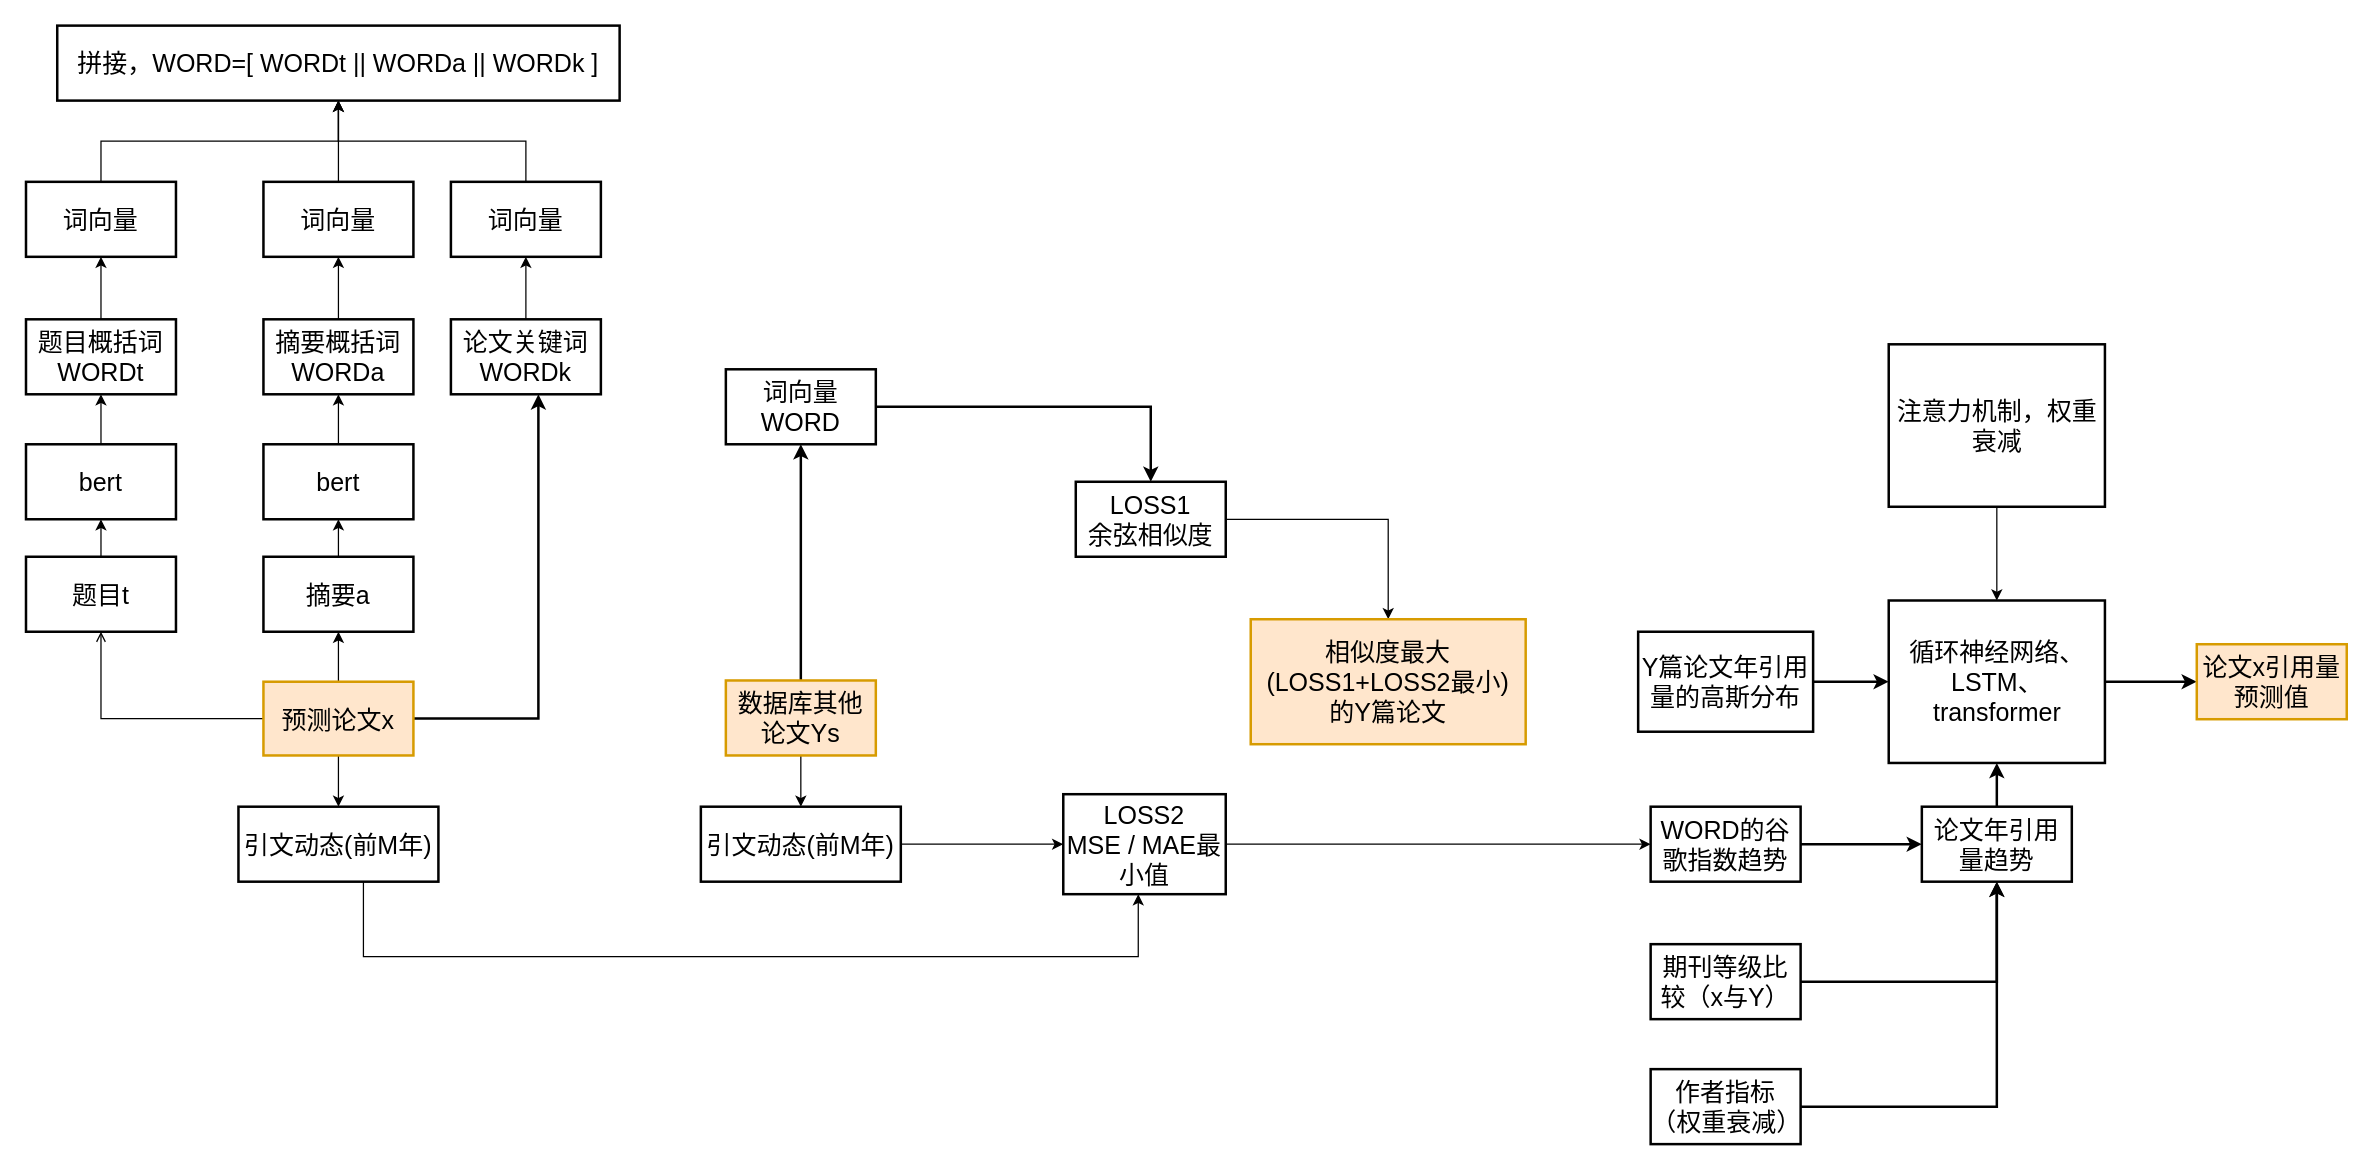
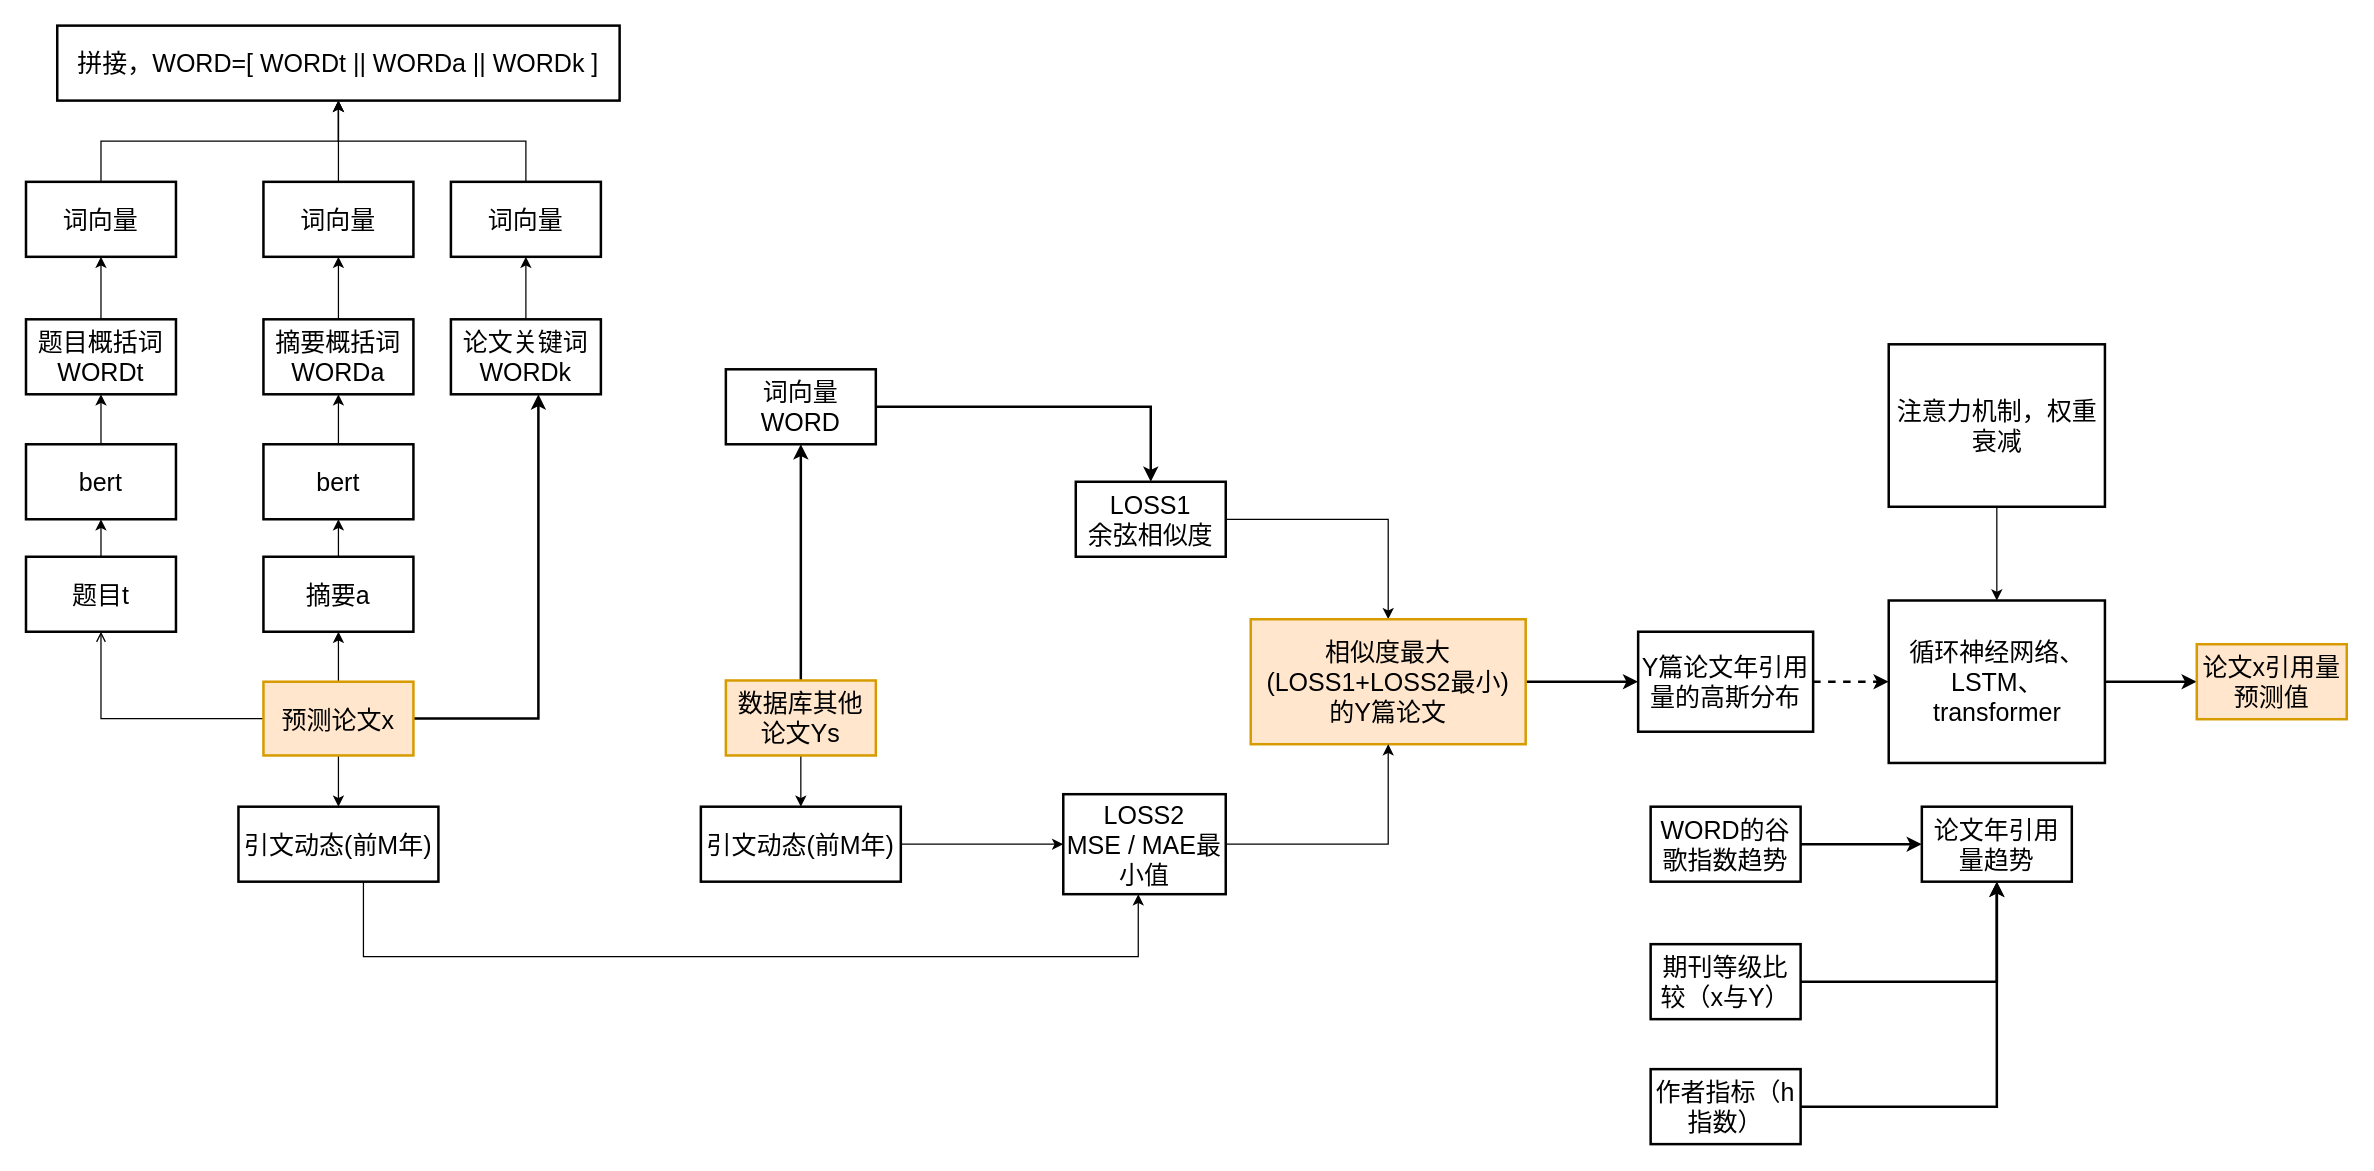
none -> (1577, 682)
(1844, 682) -> (1844, 682)
(1997, 784) -> none
(1514, 844) -> (1388, 799)
(1726, 1107) -> (1726, 1107)
